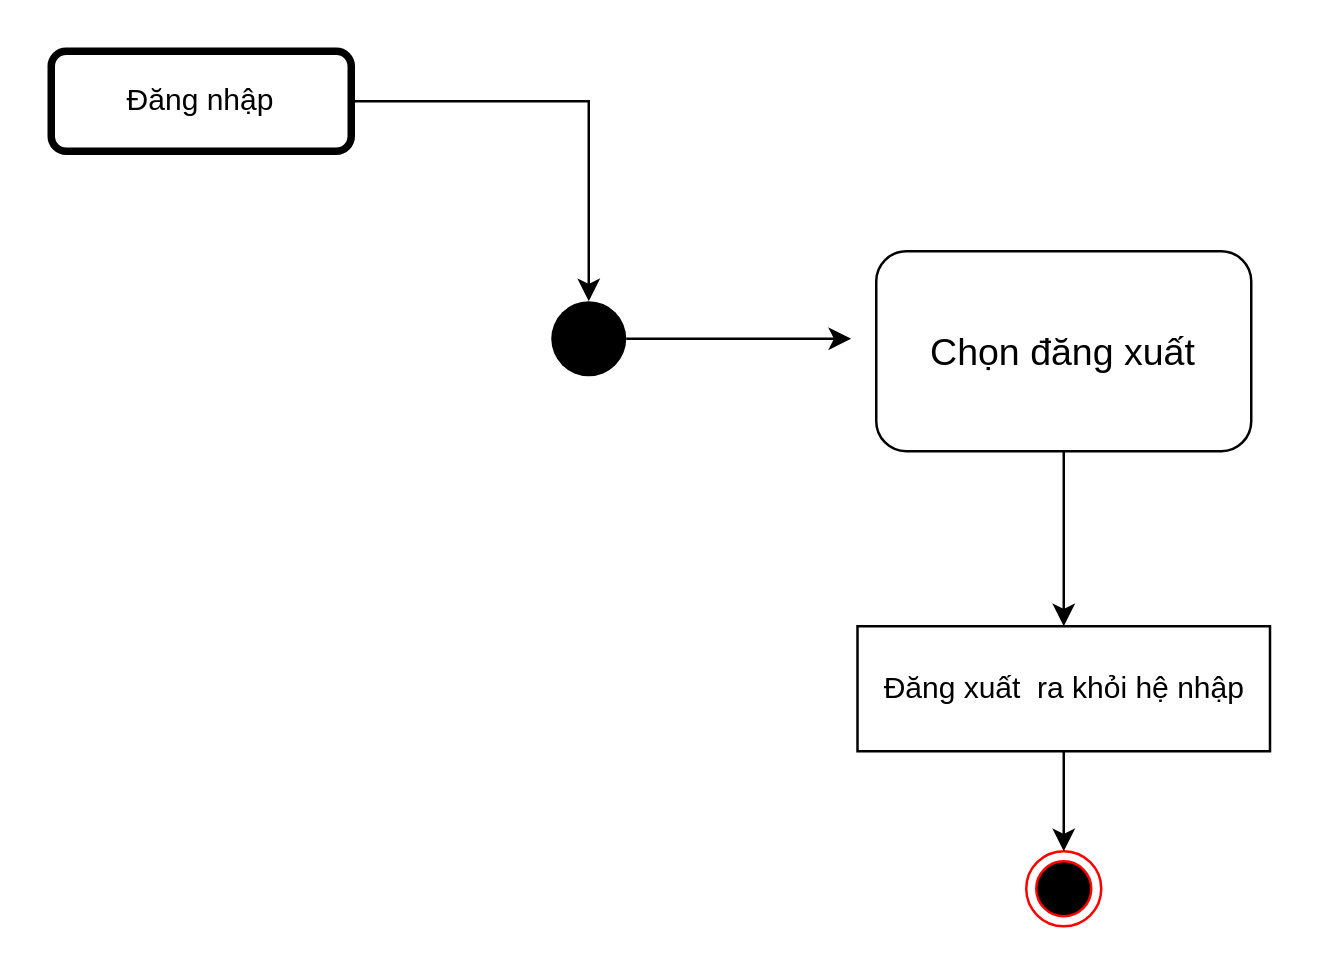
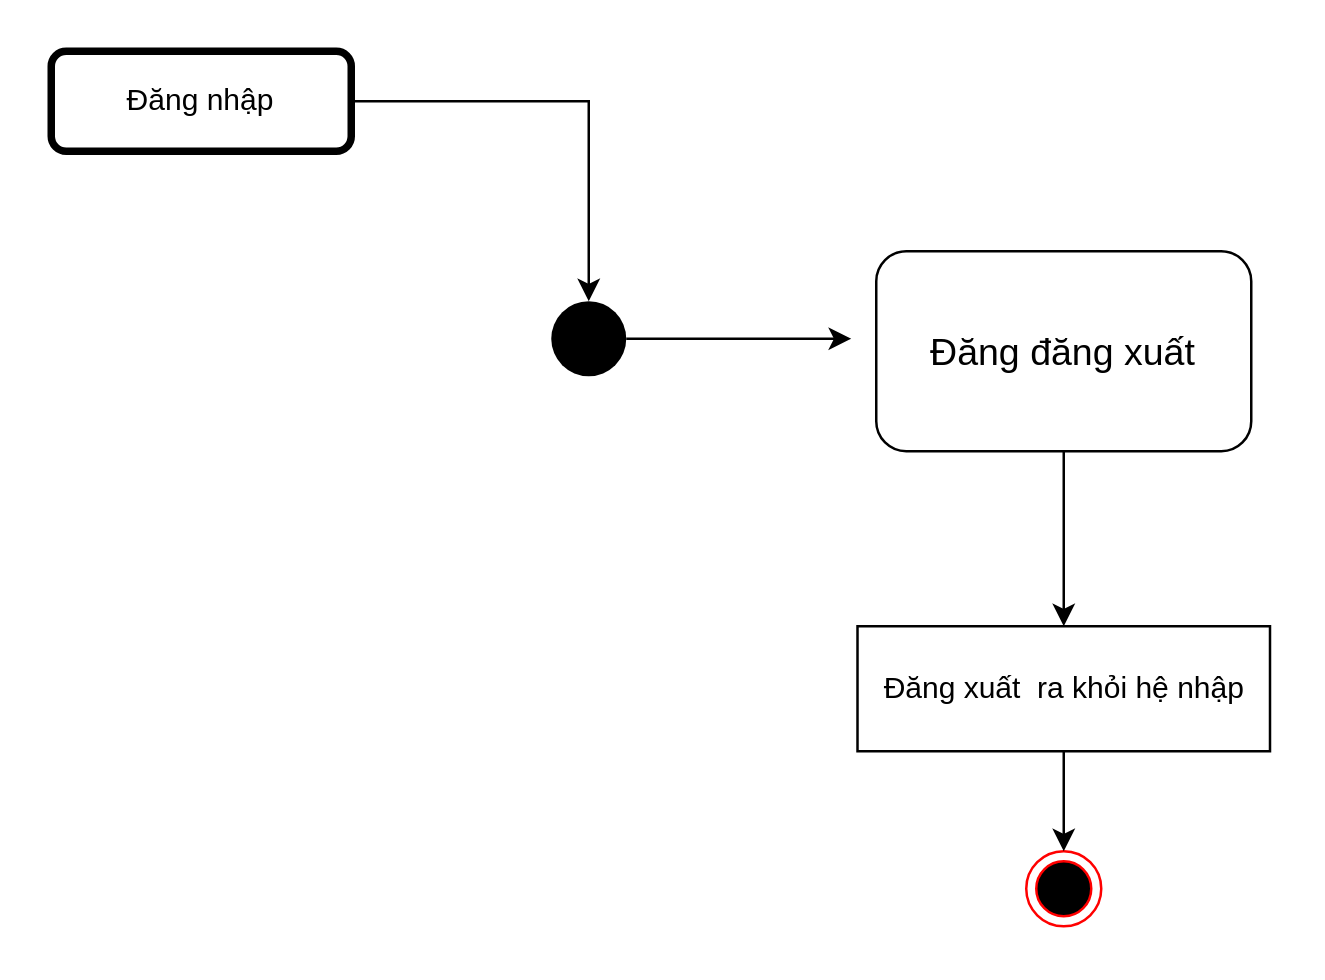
(1064, 351) -> (1064, 351)
